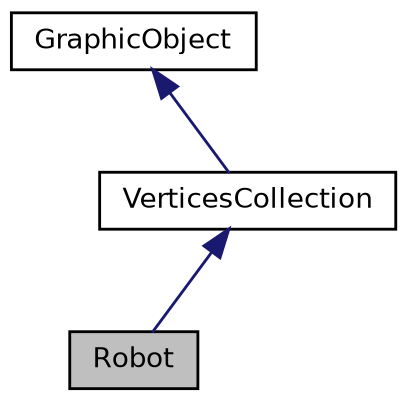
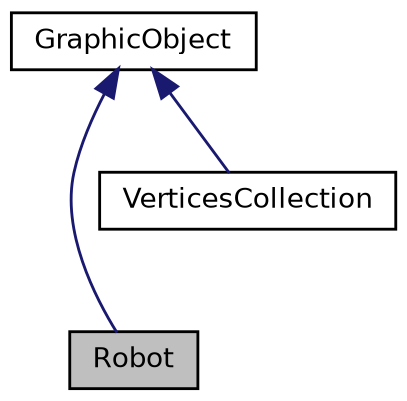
(182, 292) -> (72, 215)
